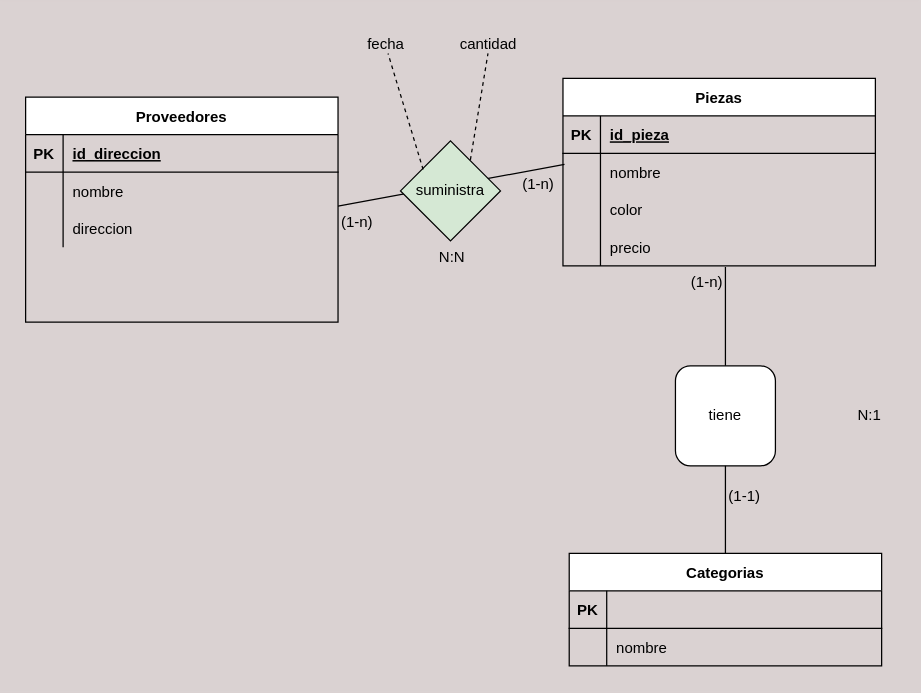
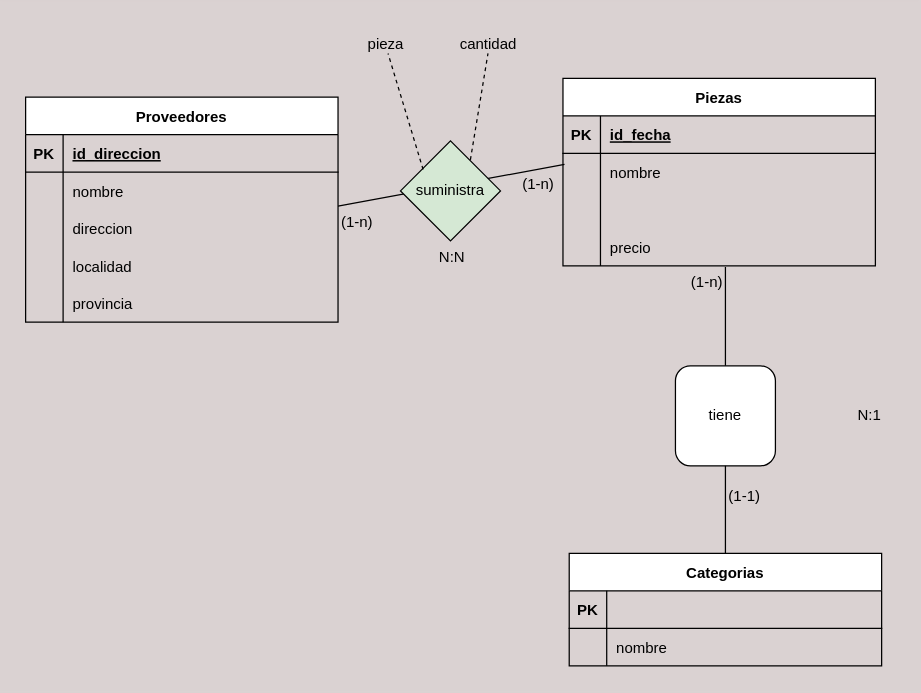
(386, 44) -> (386, 44)
(640, 135) -> (642, 135)
(738, 209) -> none
none -> (201, 266)
none -> (201, 303)
